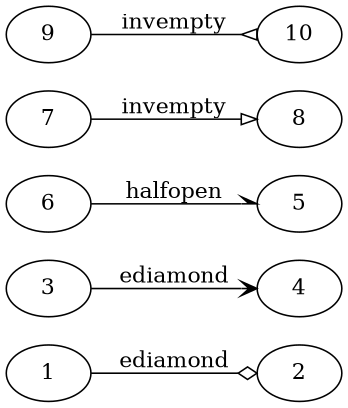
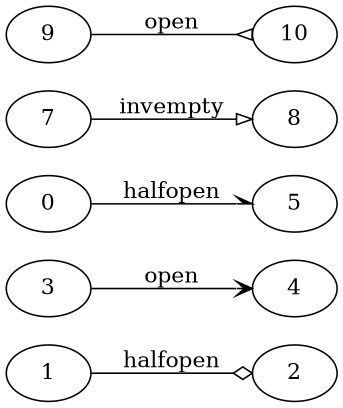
(174, 23) -> (172, 23)
(49, 204) -> (49, 204)
(174, 277) -> (172, 277)
(174, 361) -> (172, 361)
